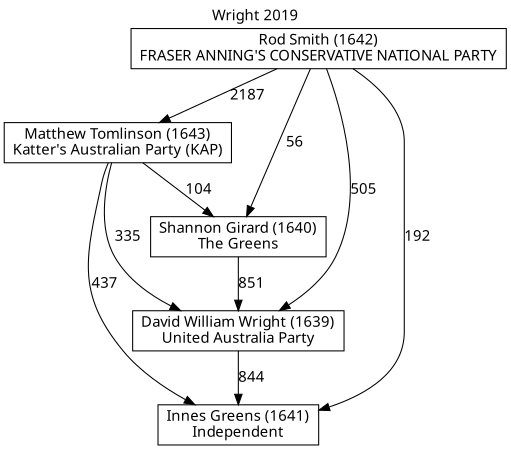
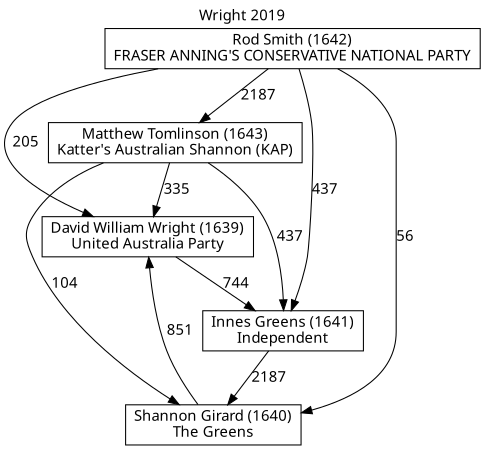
(118, 143) -> (175, 143)
(364, 190) -> (26, 143)
(417, 237) -> (325, 190)
none -> (251, 374)
(252, 378) -> (236, 284)
